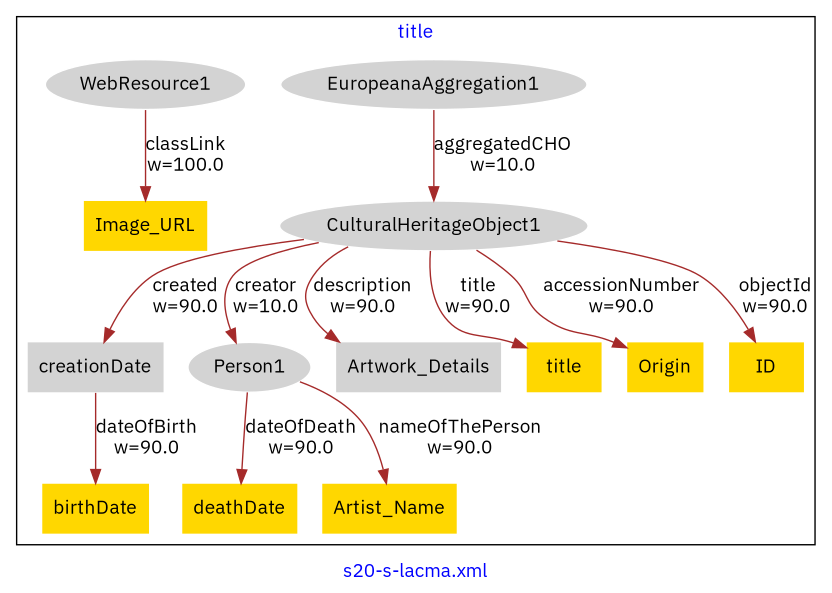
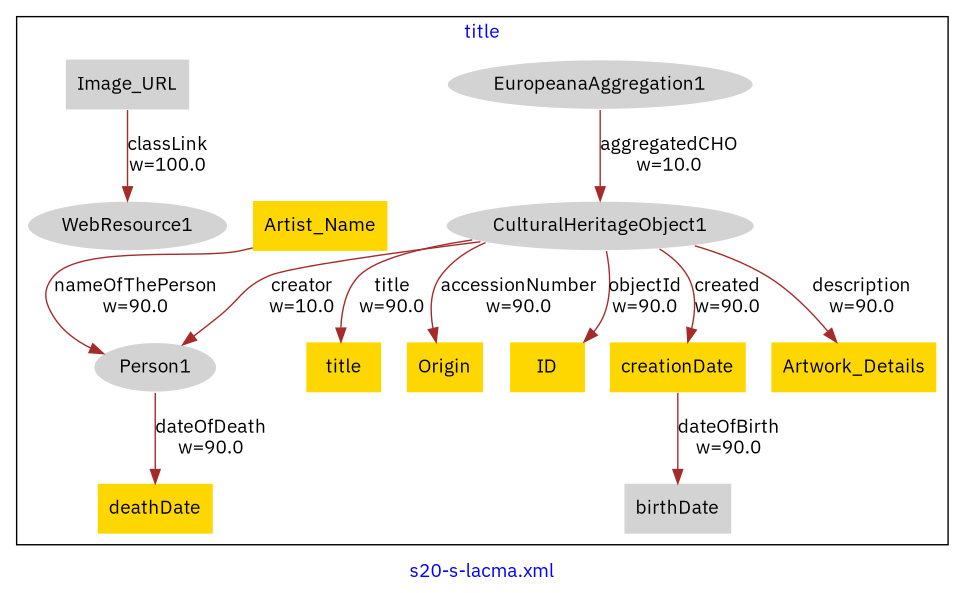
(146, 148) -> (128, 148)
(146, 226) -> (128, 85)
(96, 367) -> (678, 367)
(419, 367) -> (854, 367)
(354, 414) -> (105, 258)
(96, 509) -> (678, 509)
